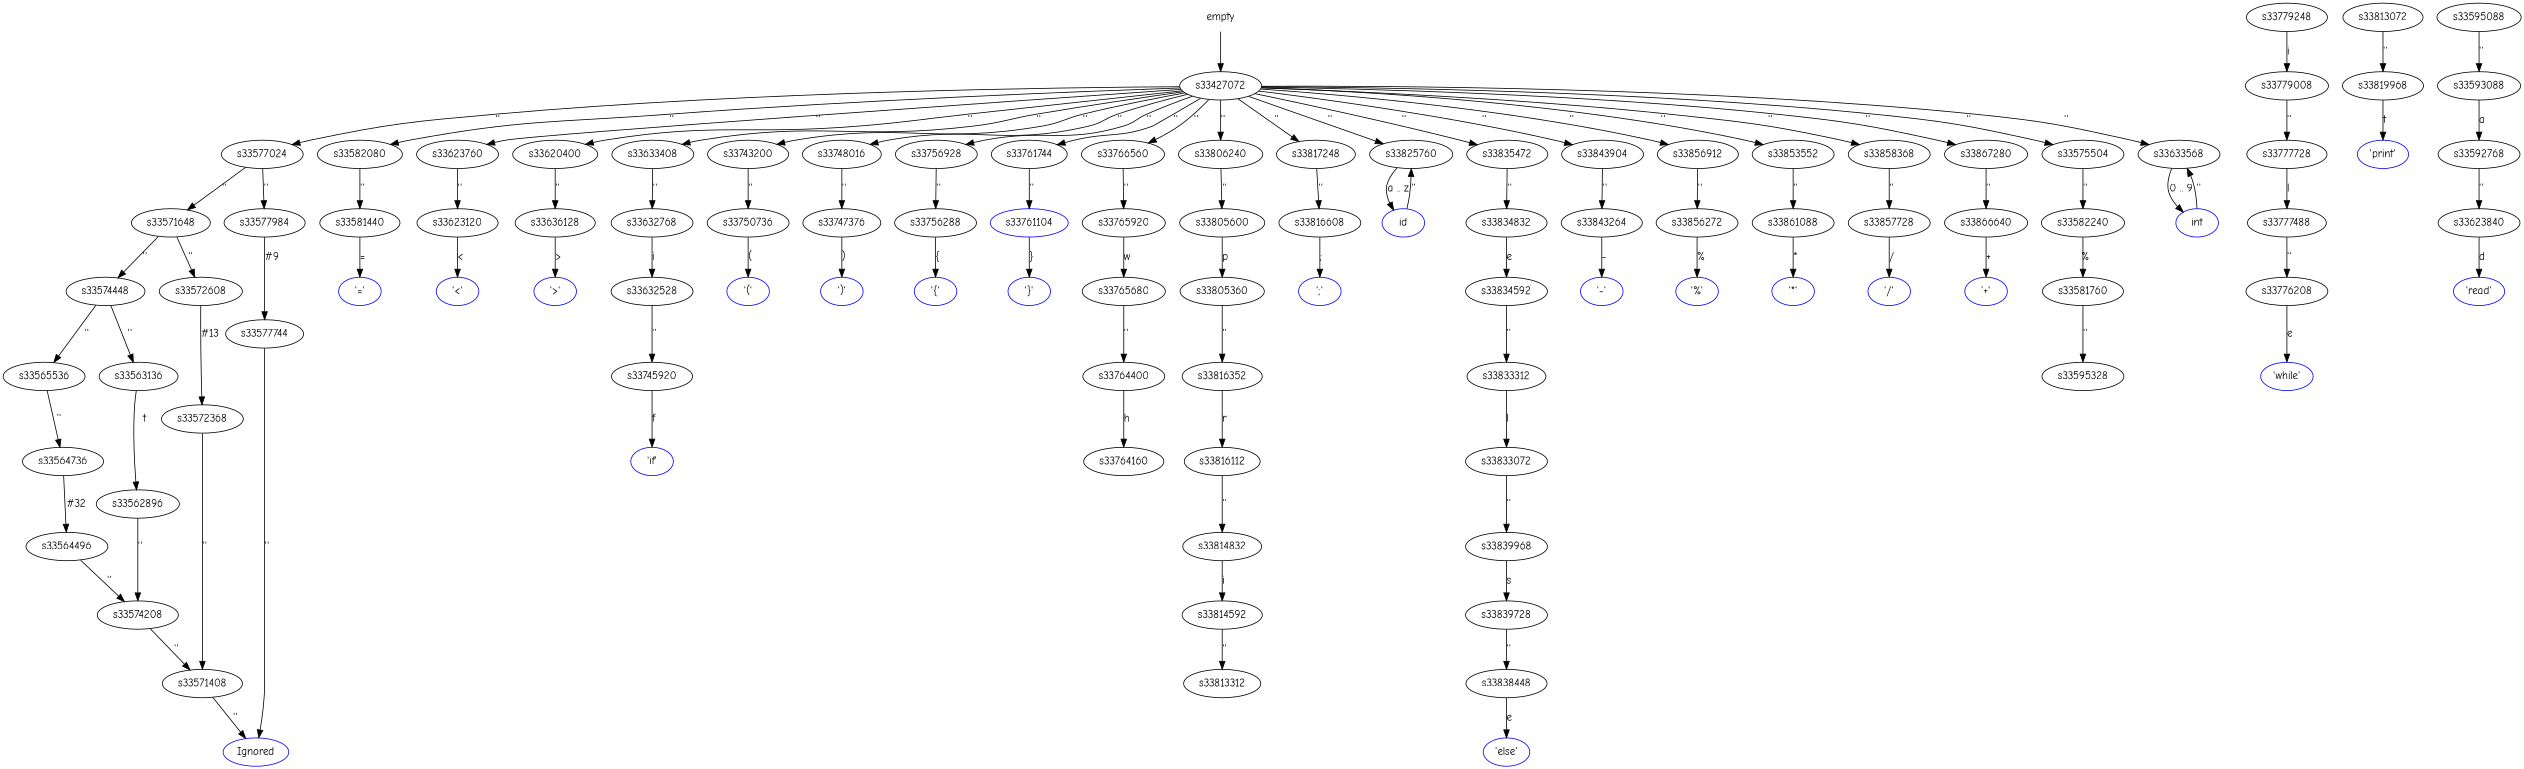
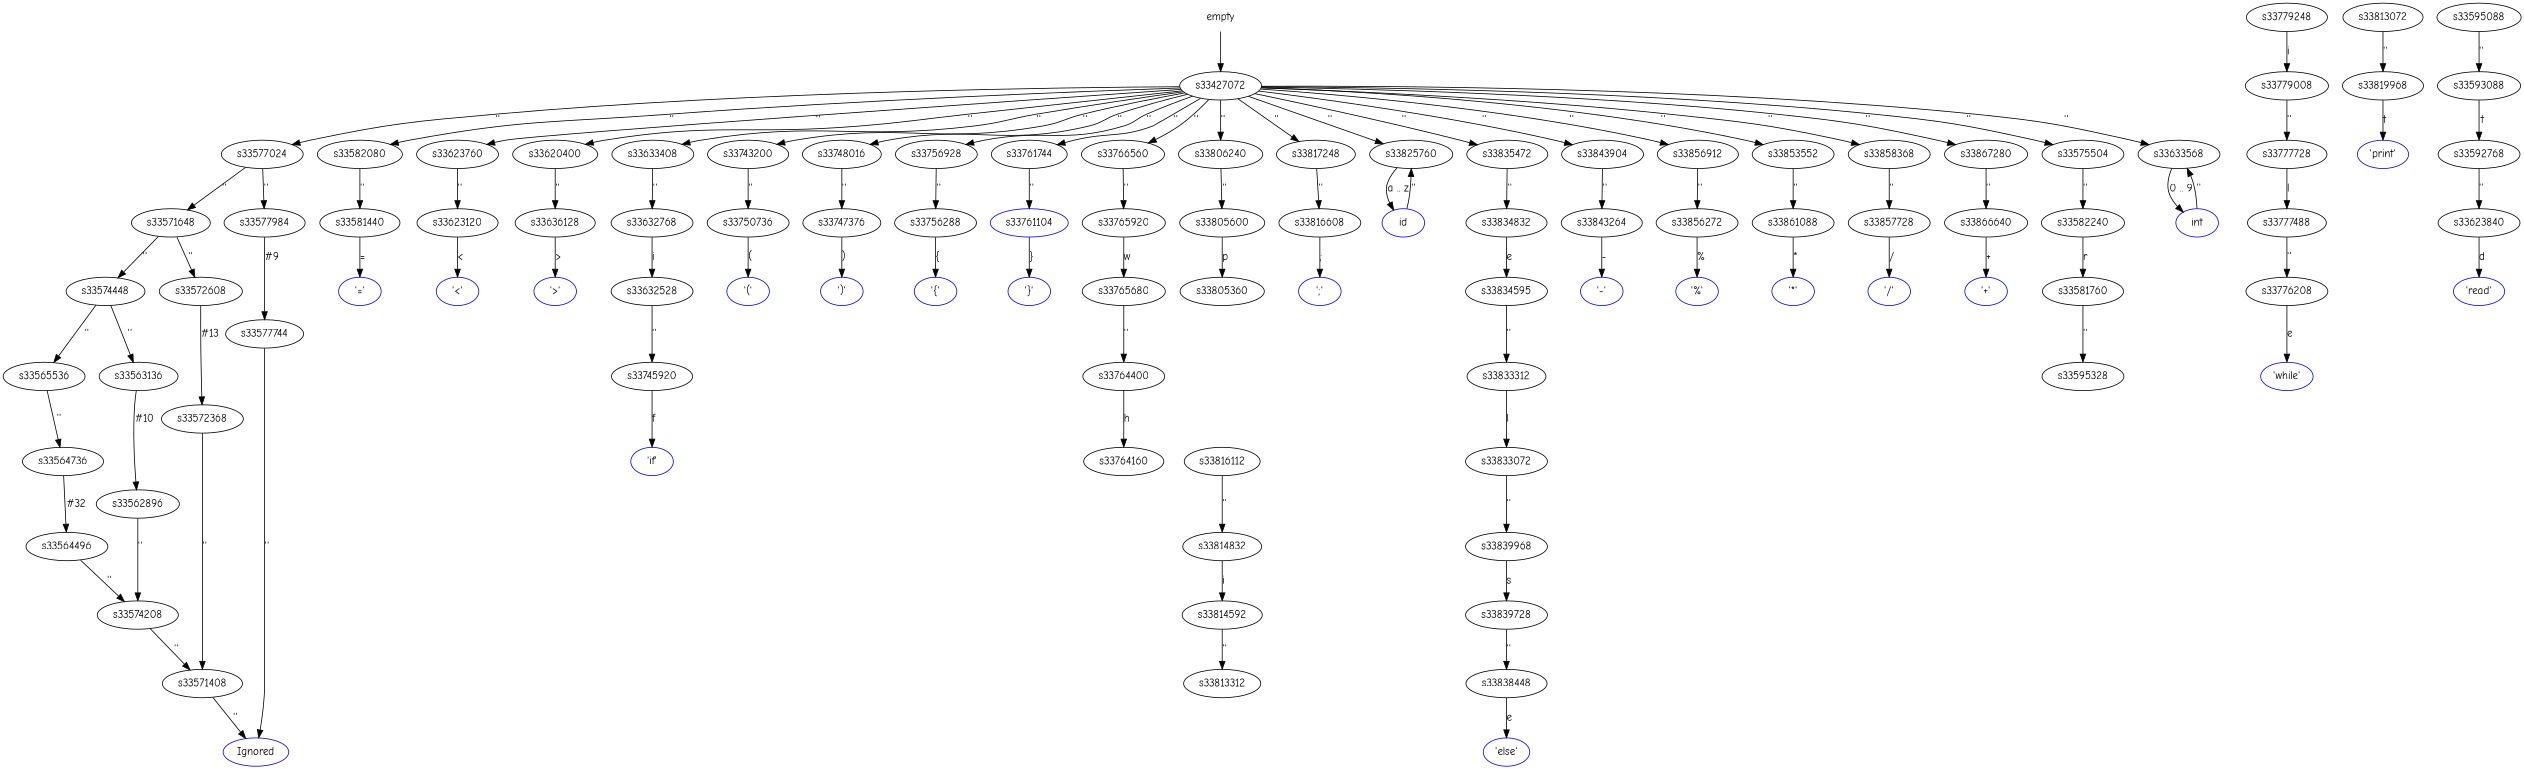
(2482, 120) -> (2482, 120)
(2085, 257) -> (2085, 257)
(1506, 291) -> (1506, 291)
(1222, 376) -> none
(145, 419) -> (145, 419)
